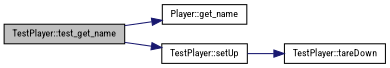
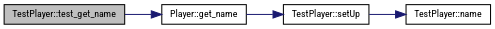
(138, 44) -> (260, 14)
(335, 54) -> (448, 14)
